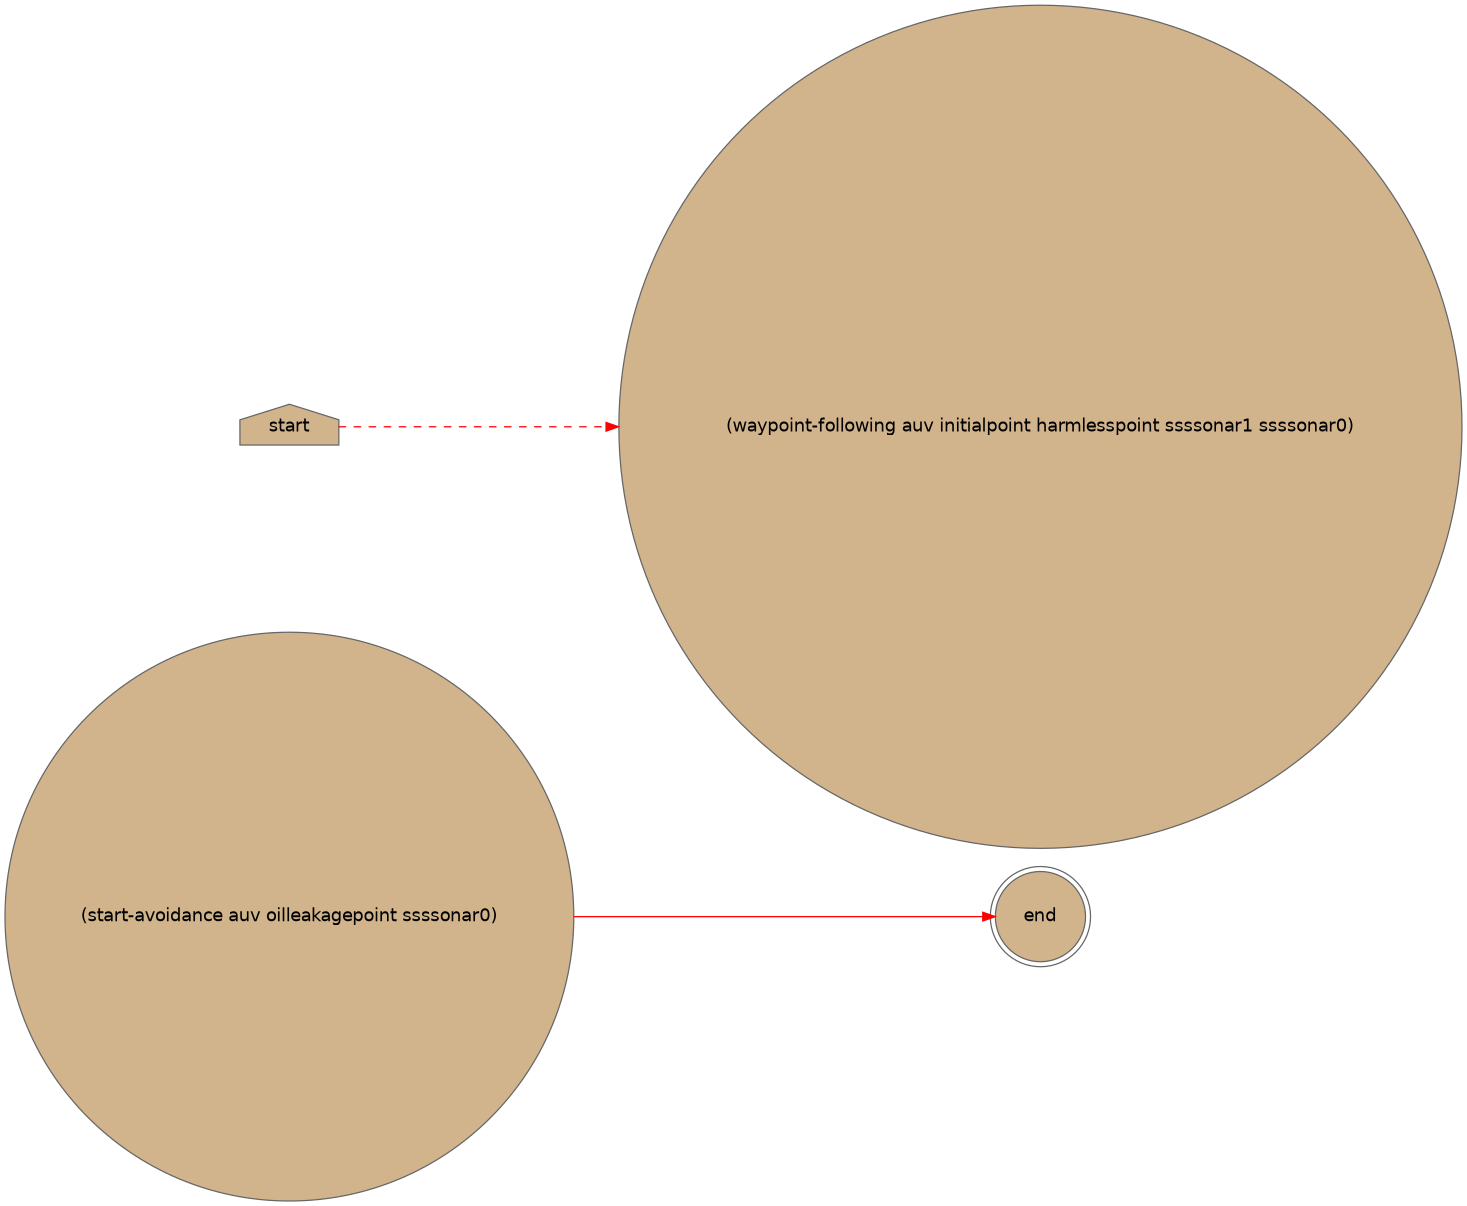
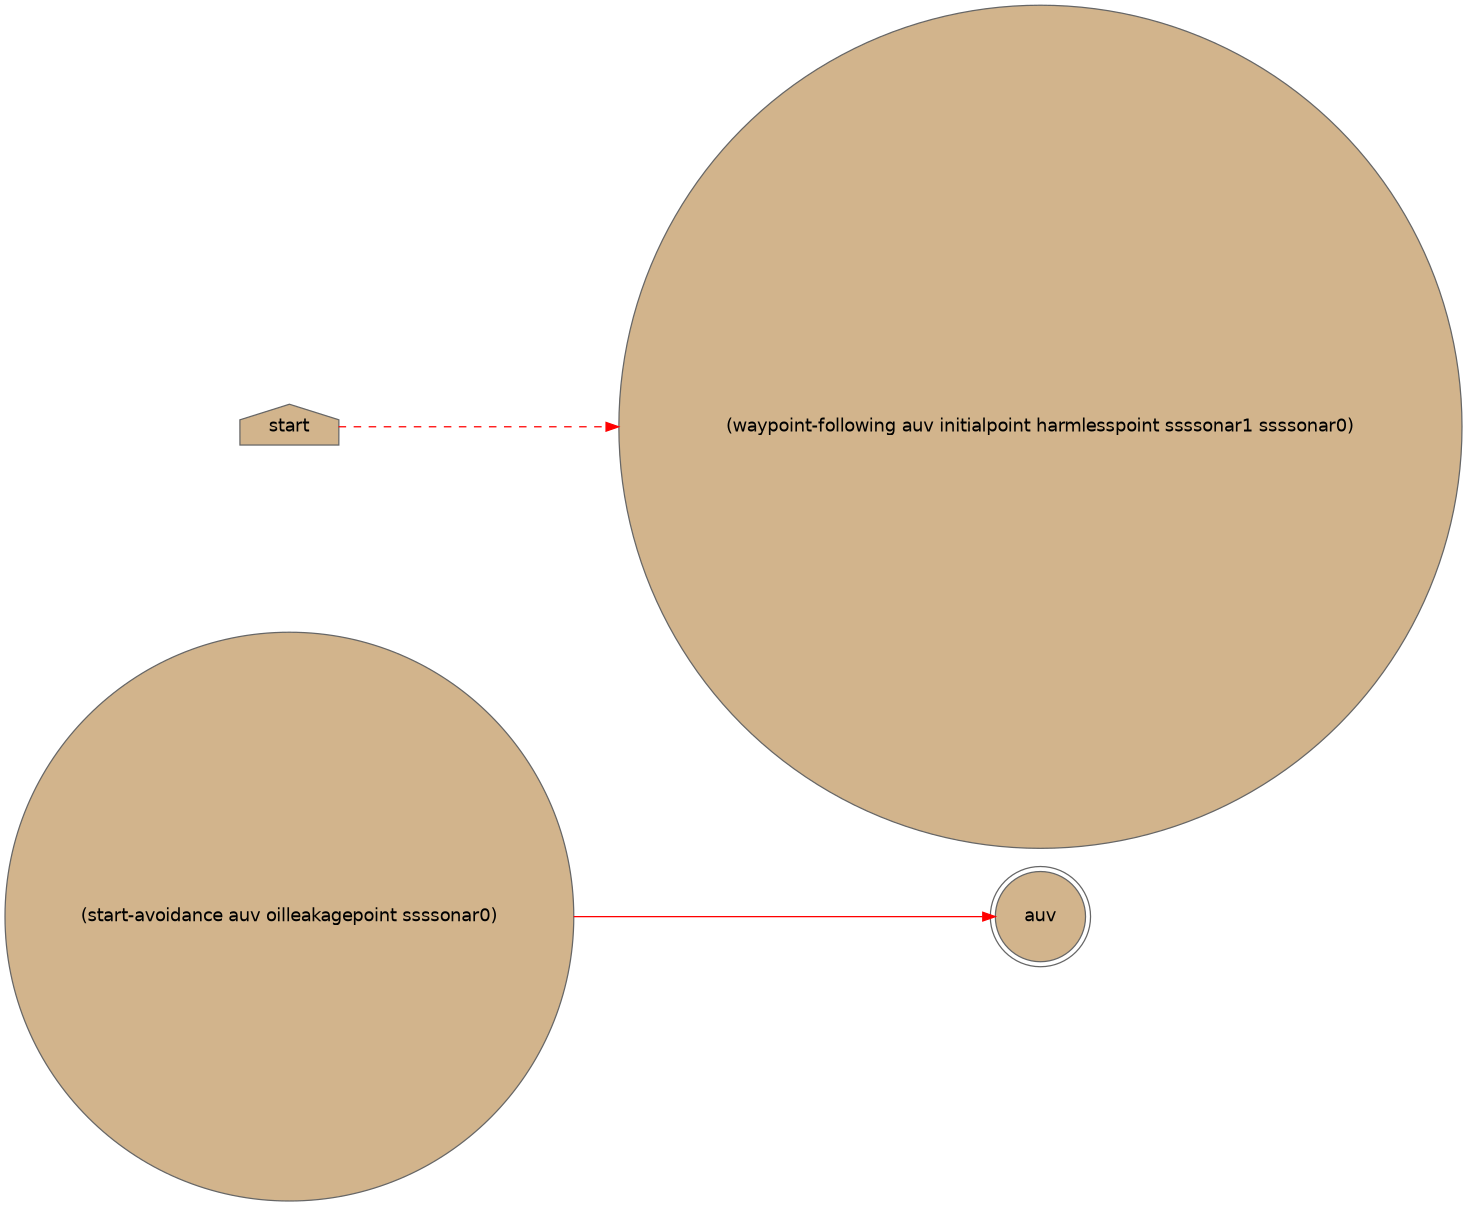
(1040, 917) -> (1040, 917)
